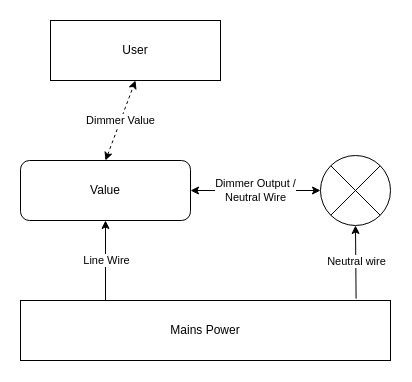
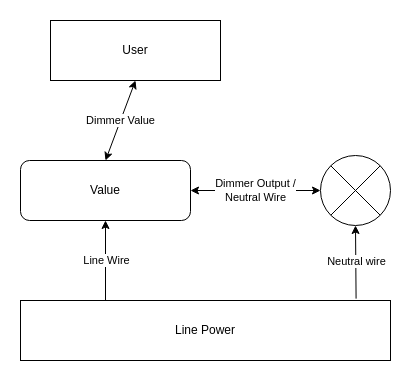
(114, 138) -> (114, 138)
(206, 331) -> (206, 331)
